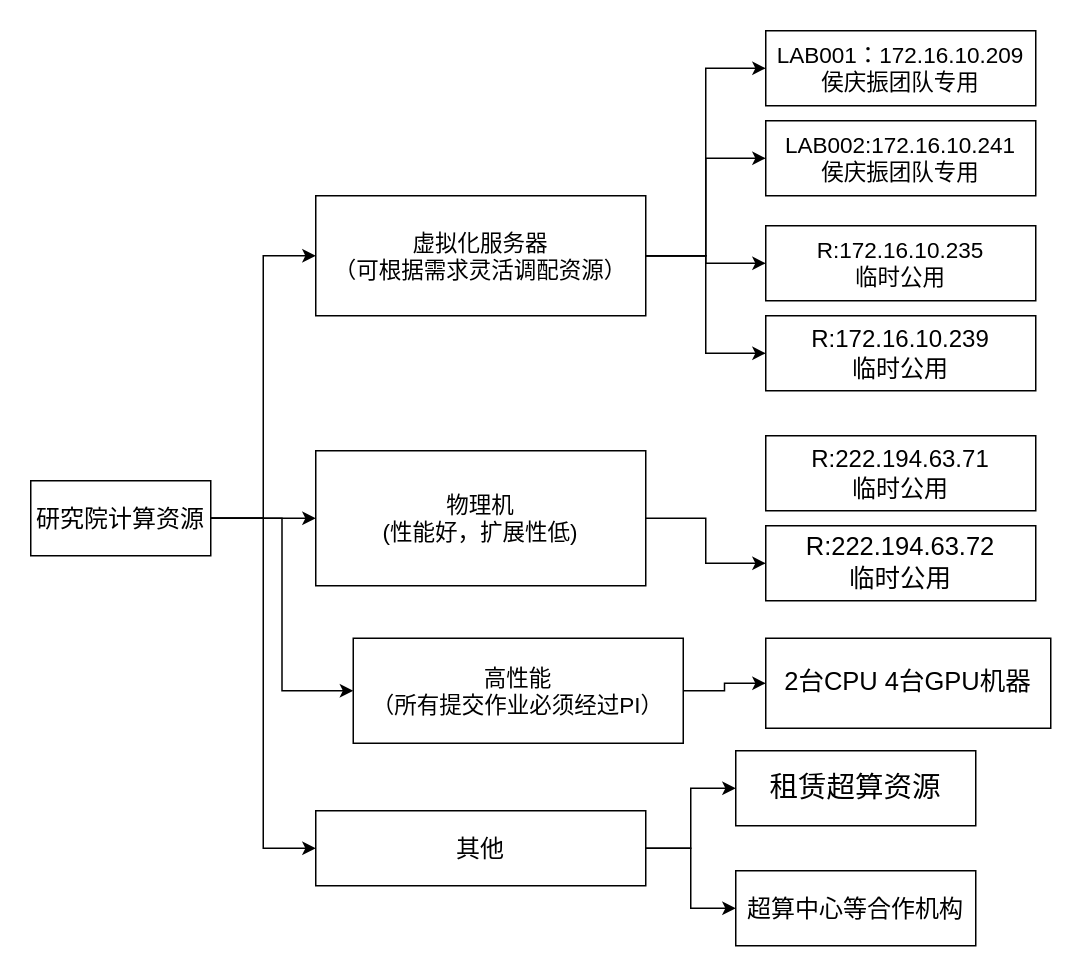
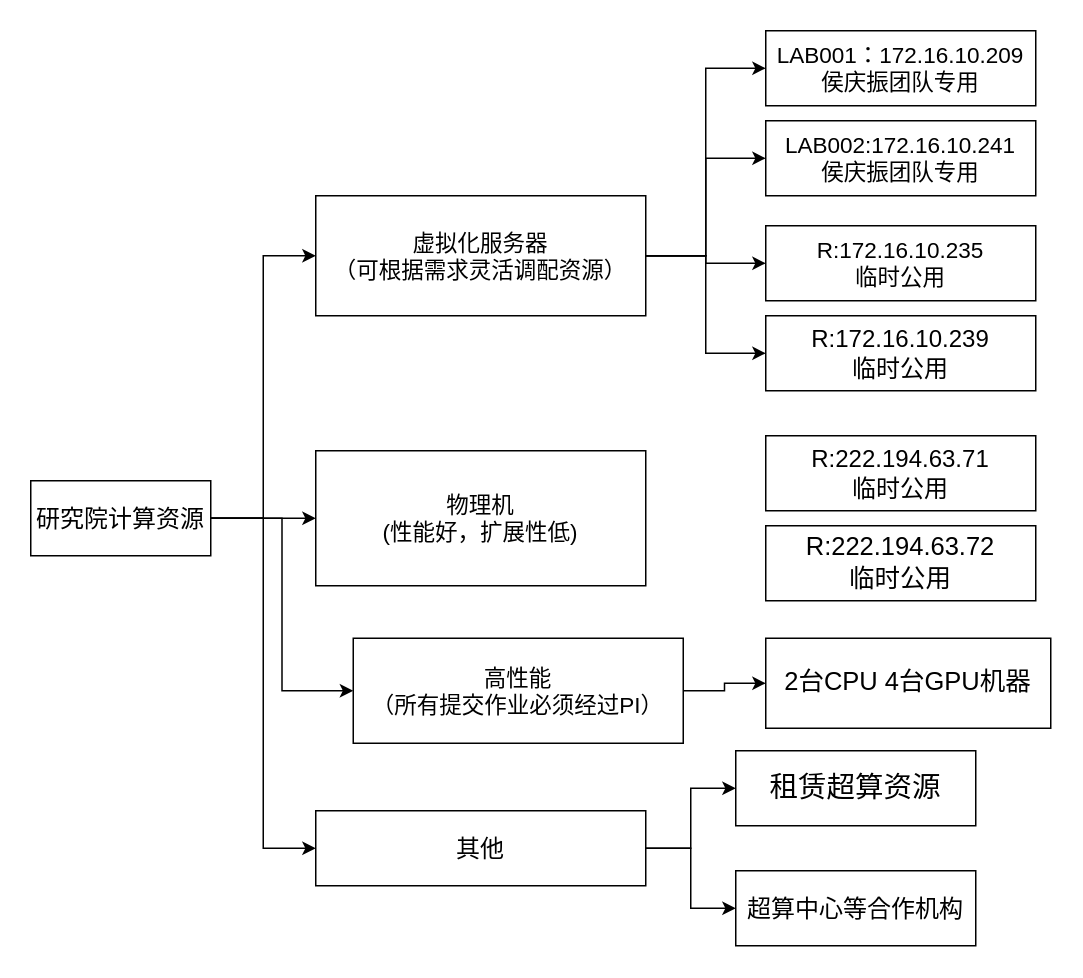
(706, 535) -> none
